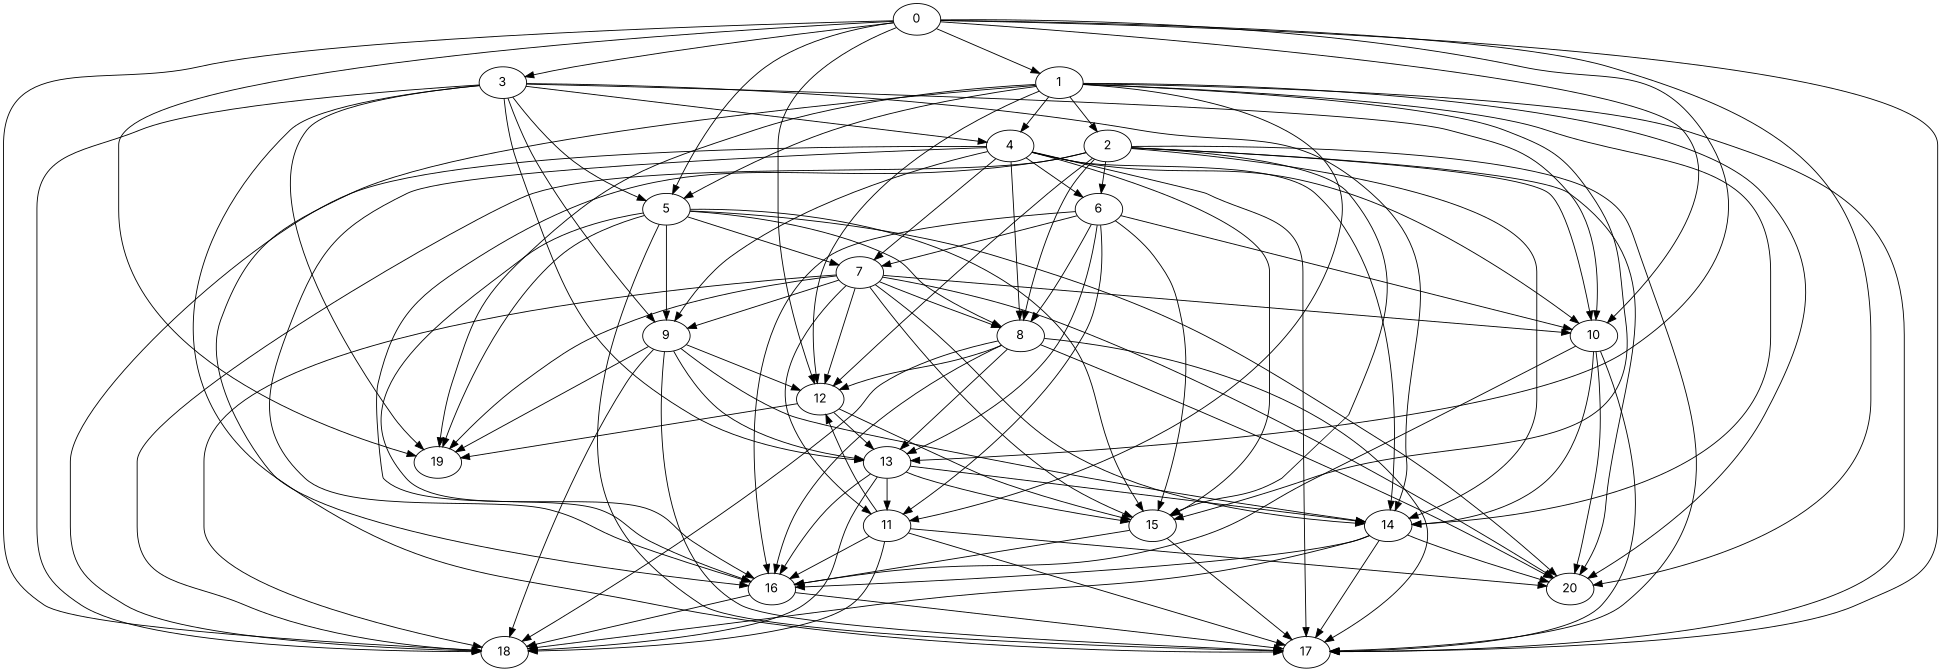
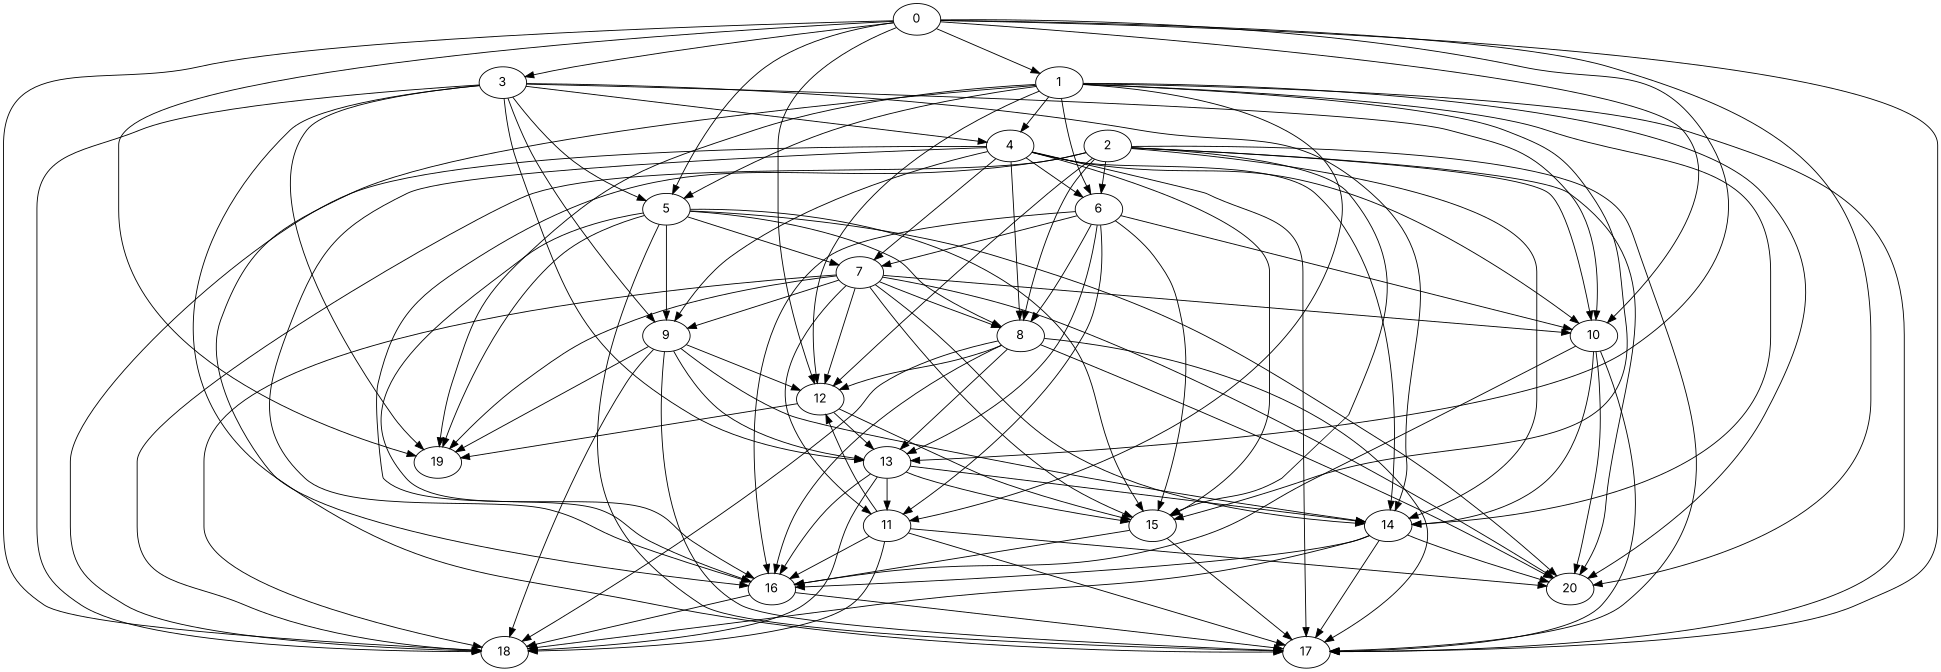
(1081, 111) -> (1071, 143)
